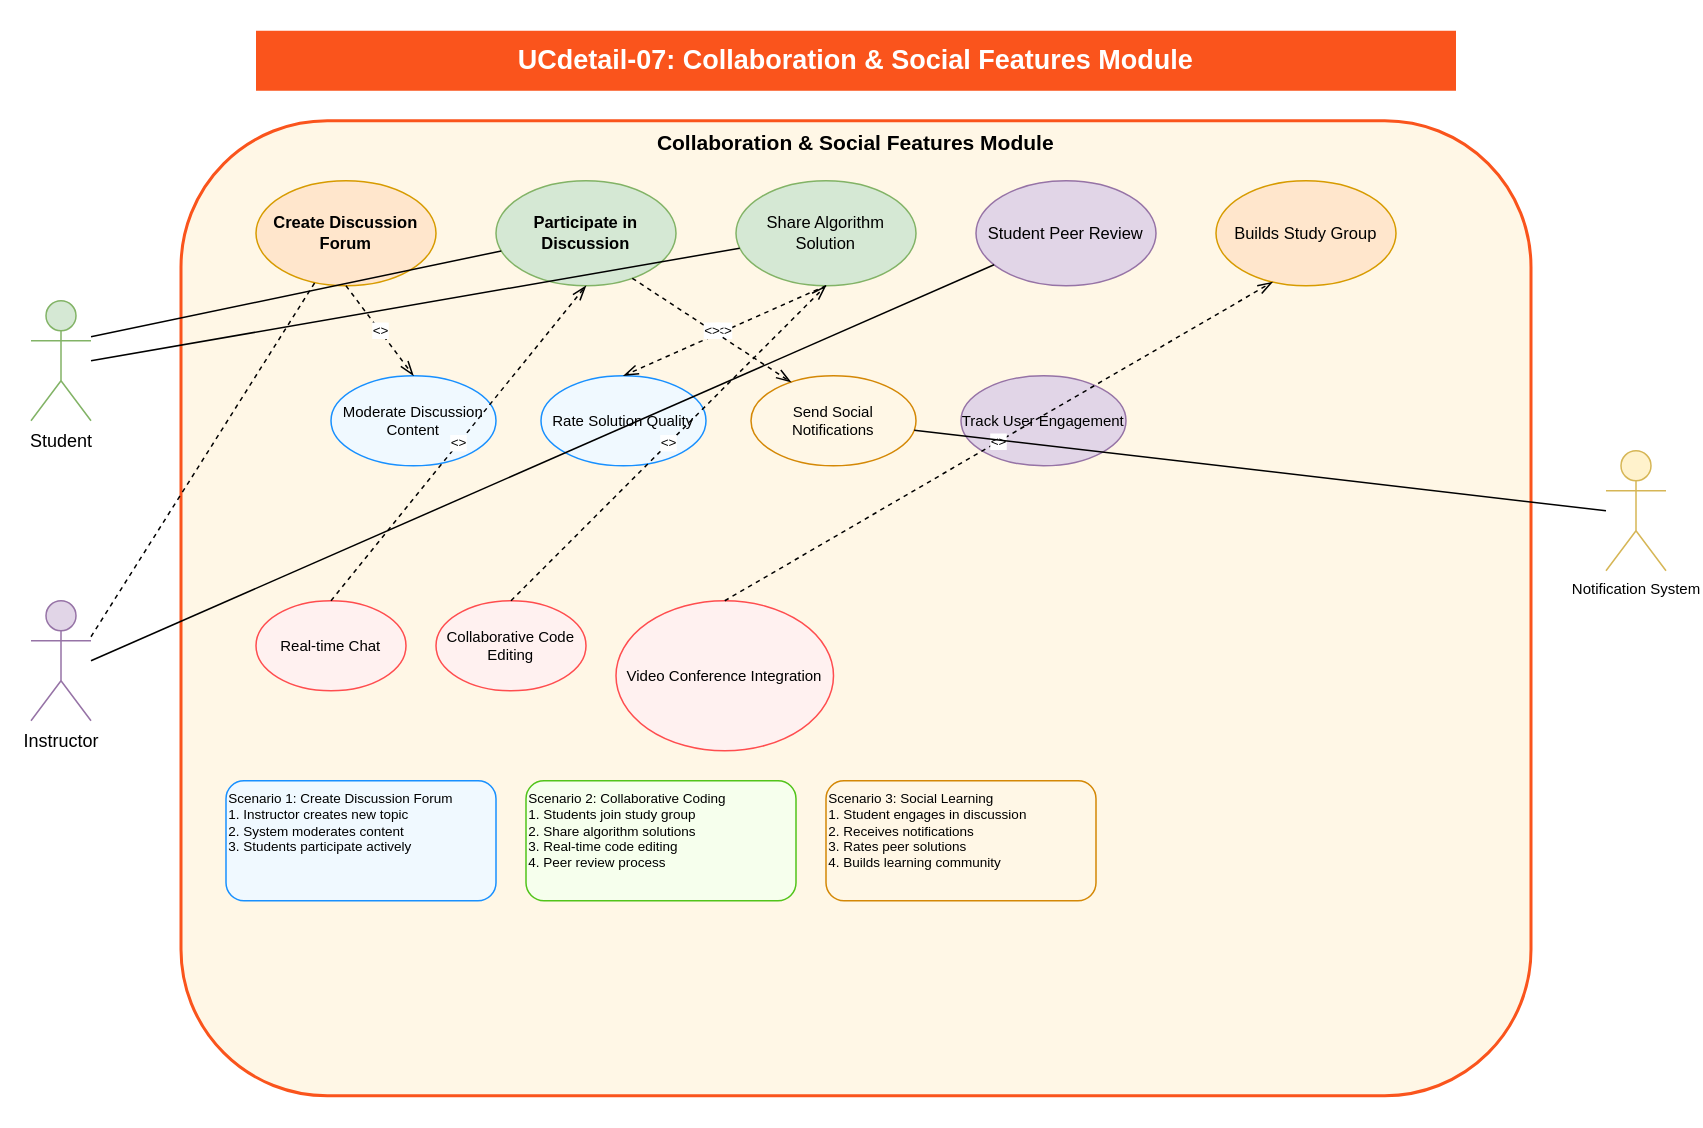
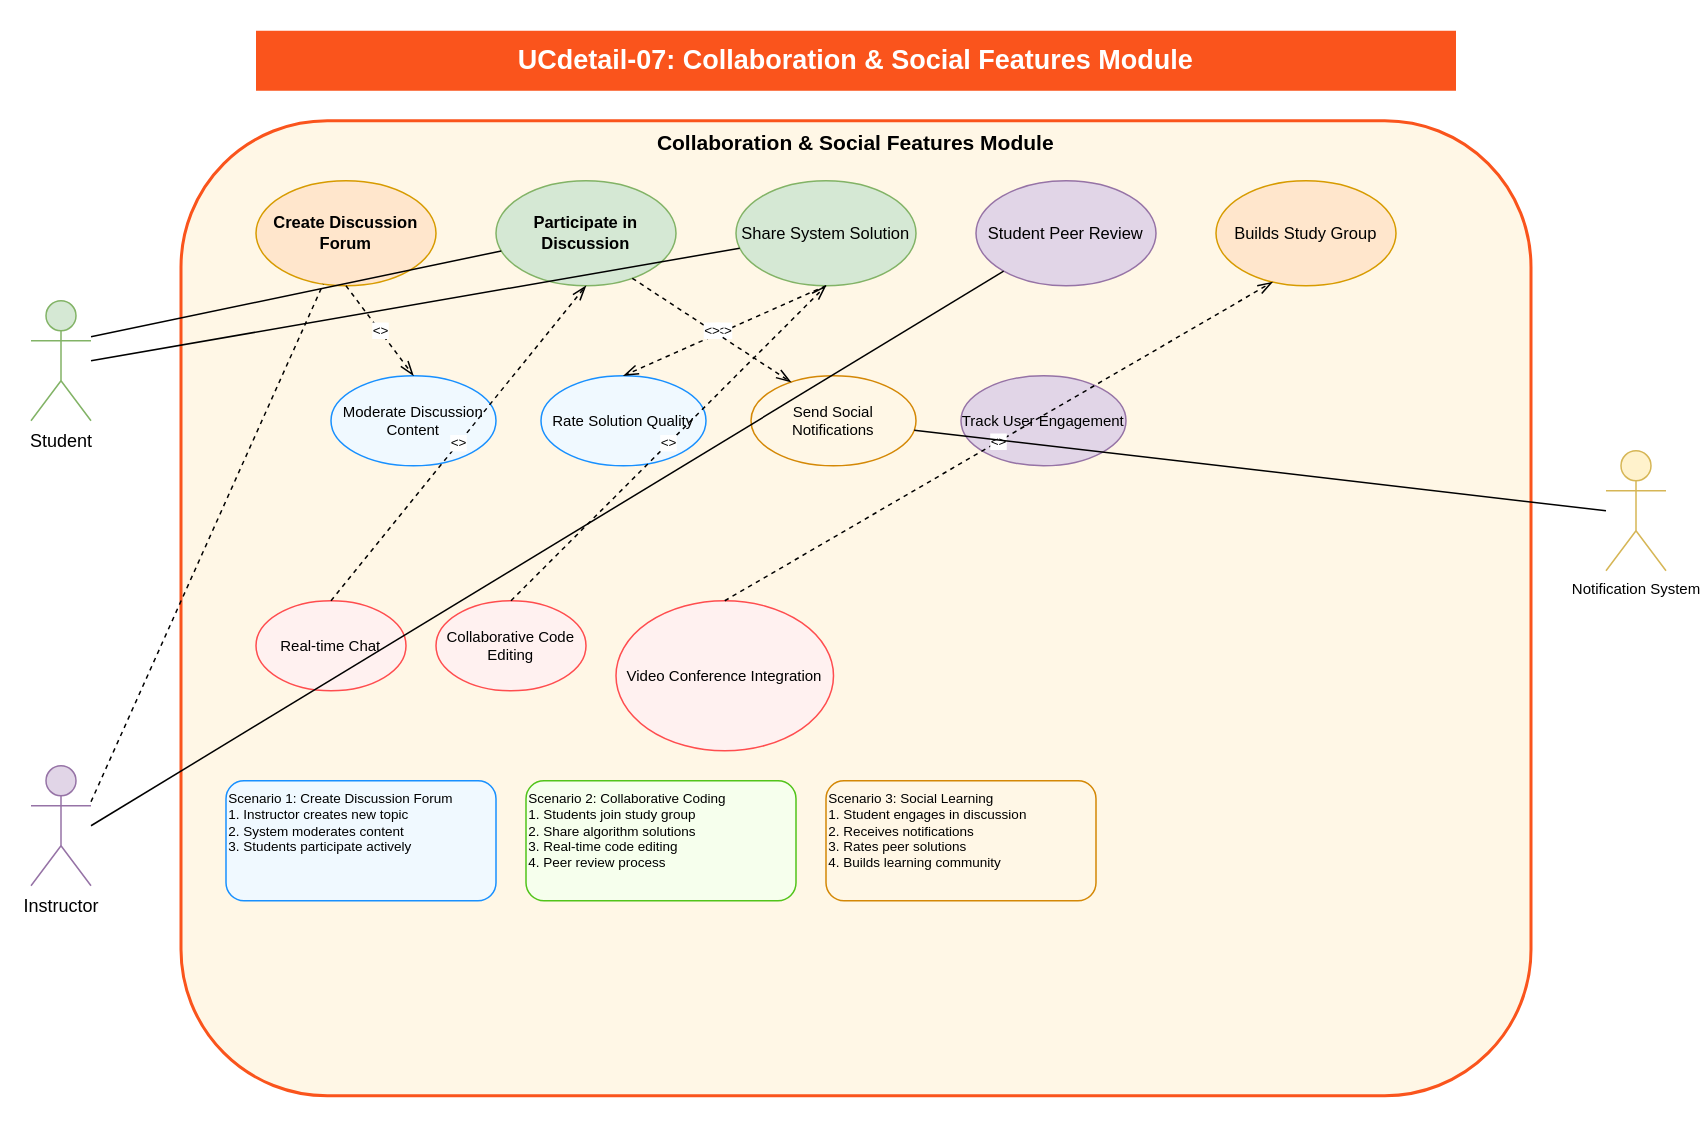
(826, 233) -> (826, 233)
(61, 661) -> (61, 826)
